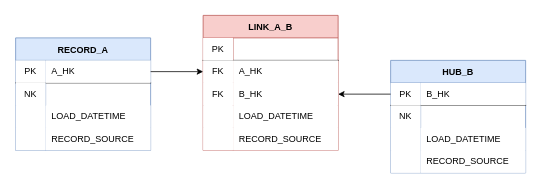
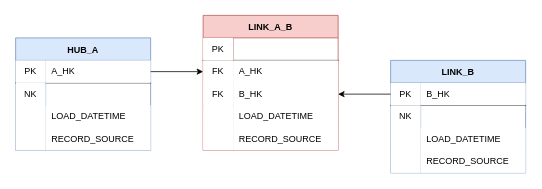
(83, 50) -> (83, 50)
(458, 72) -> (458, 72)
